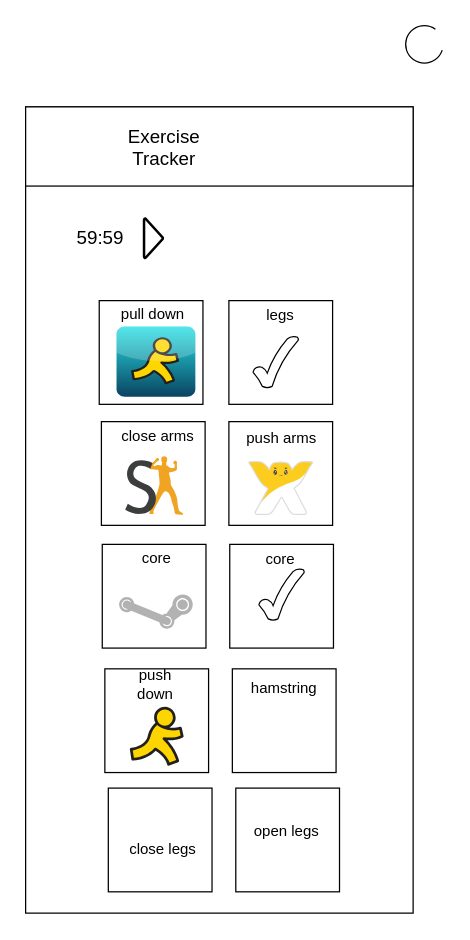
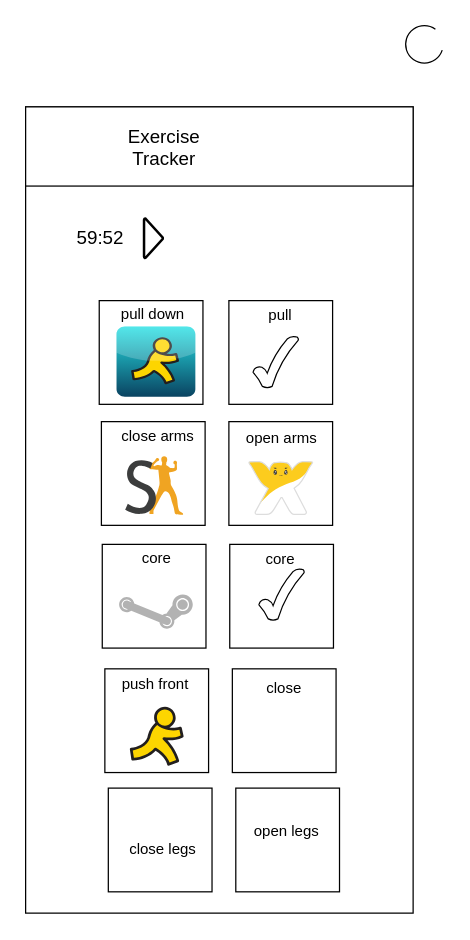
(101, 237) -> (101, 237)
(281, 316) -> (281, 316)
(282, 438) -> (282, 438)
(156, 684) -> (156, 684)
(284, 688) -> (284, 688)
